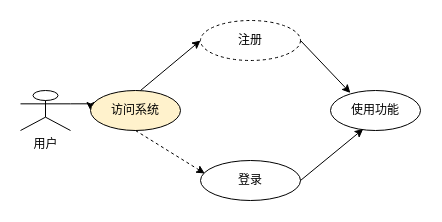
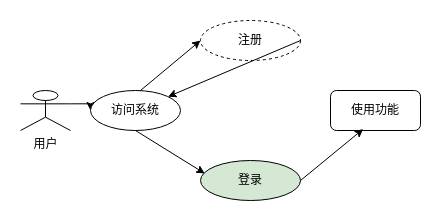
(323, 64) -> (238, 67)
(136, 111) -> (136, 111)
(376, 111) -> (376, 111)
(166, 150) -> (166, 150)
(251, 181) -> (251, 181)
